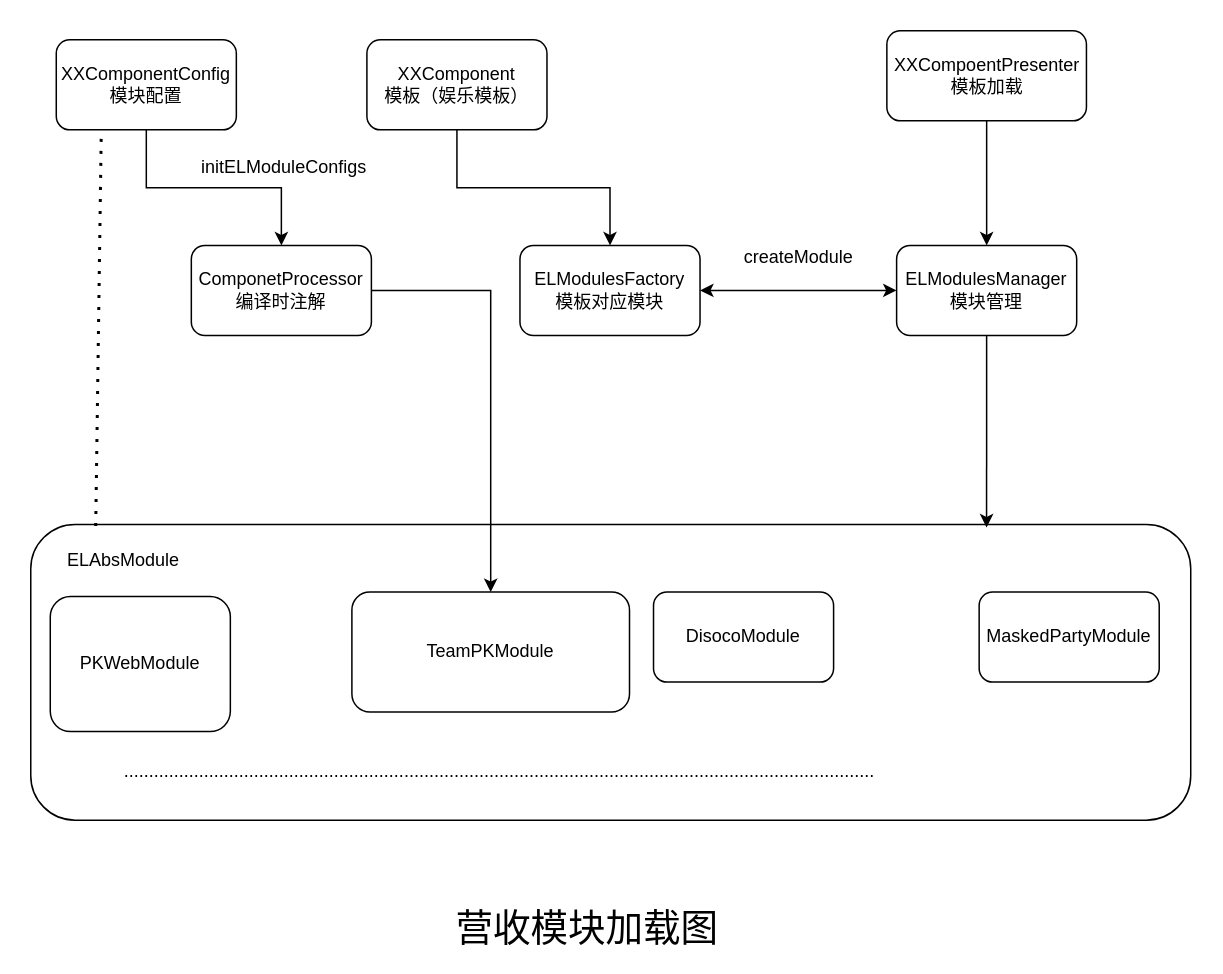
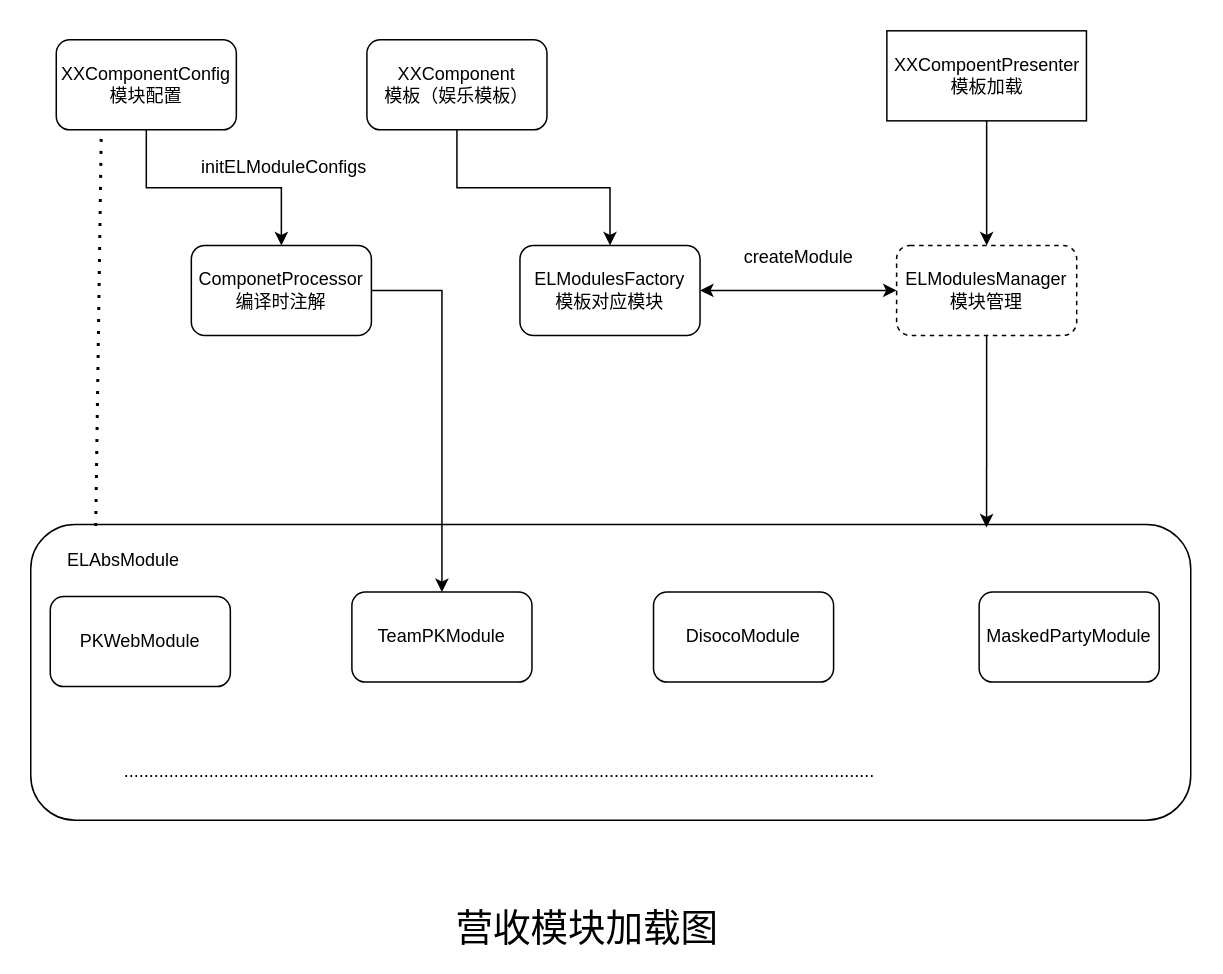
(986, 76) -> (986, 76)
(986, 290) -> (986, 290)
(491, 652) -> (442, 637)
(140, 664) -> (140, 641)
